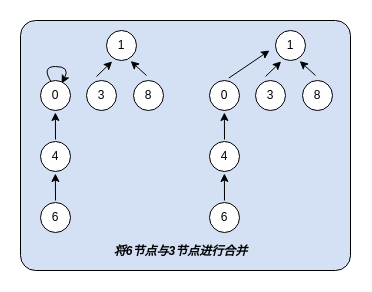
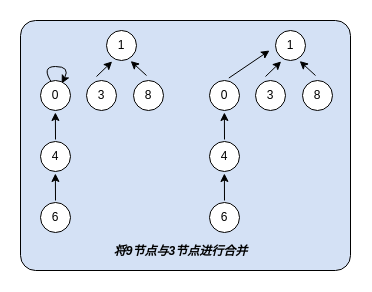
(181, 252) -> (181, 252)
